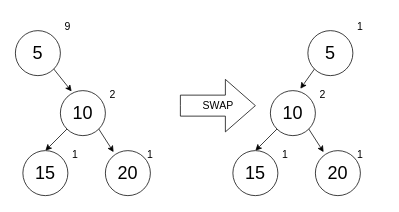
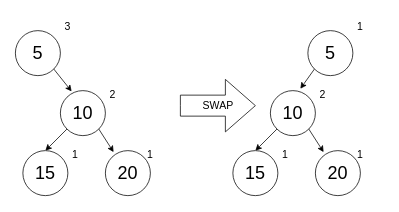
(68, 27) -> (68, 27)
